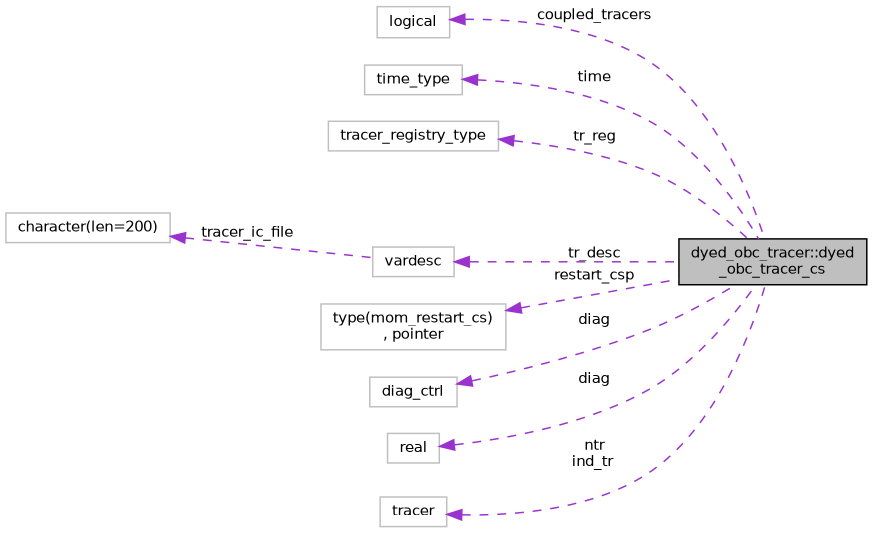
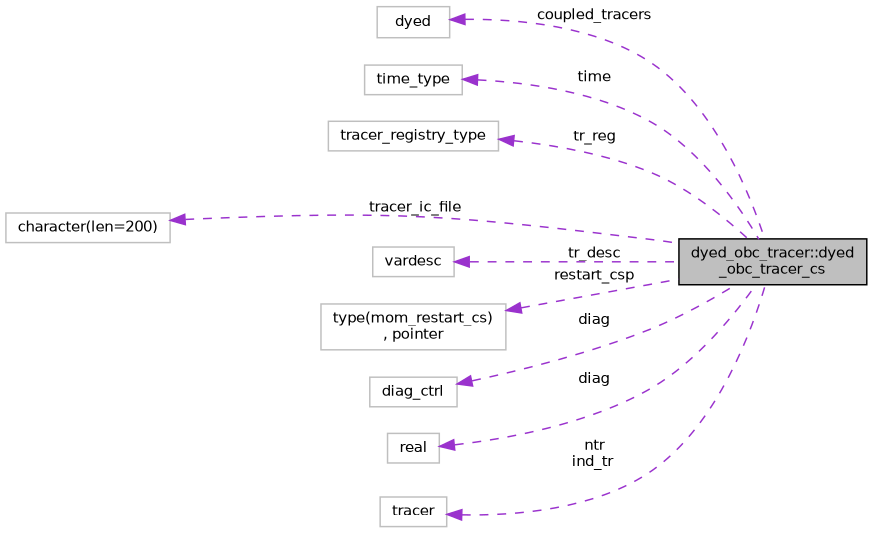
(413, 22) -> (413, 22)
(279, 248) -> (433, 217)
